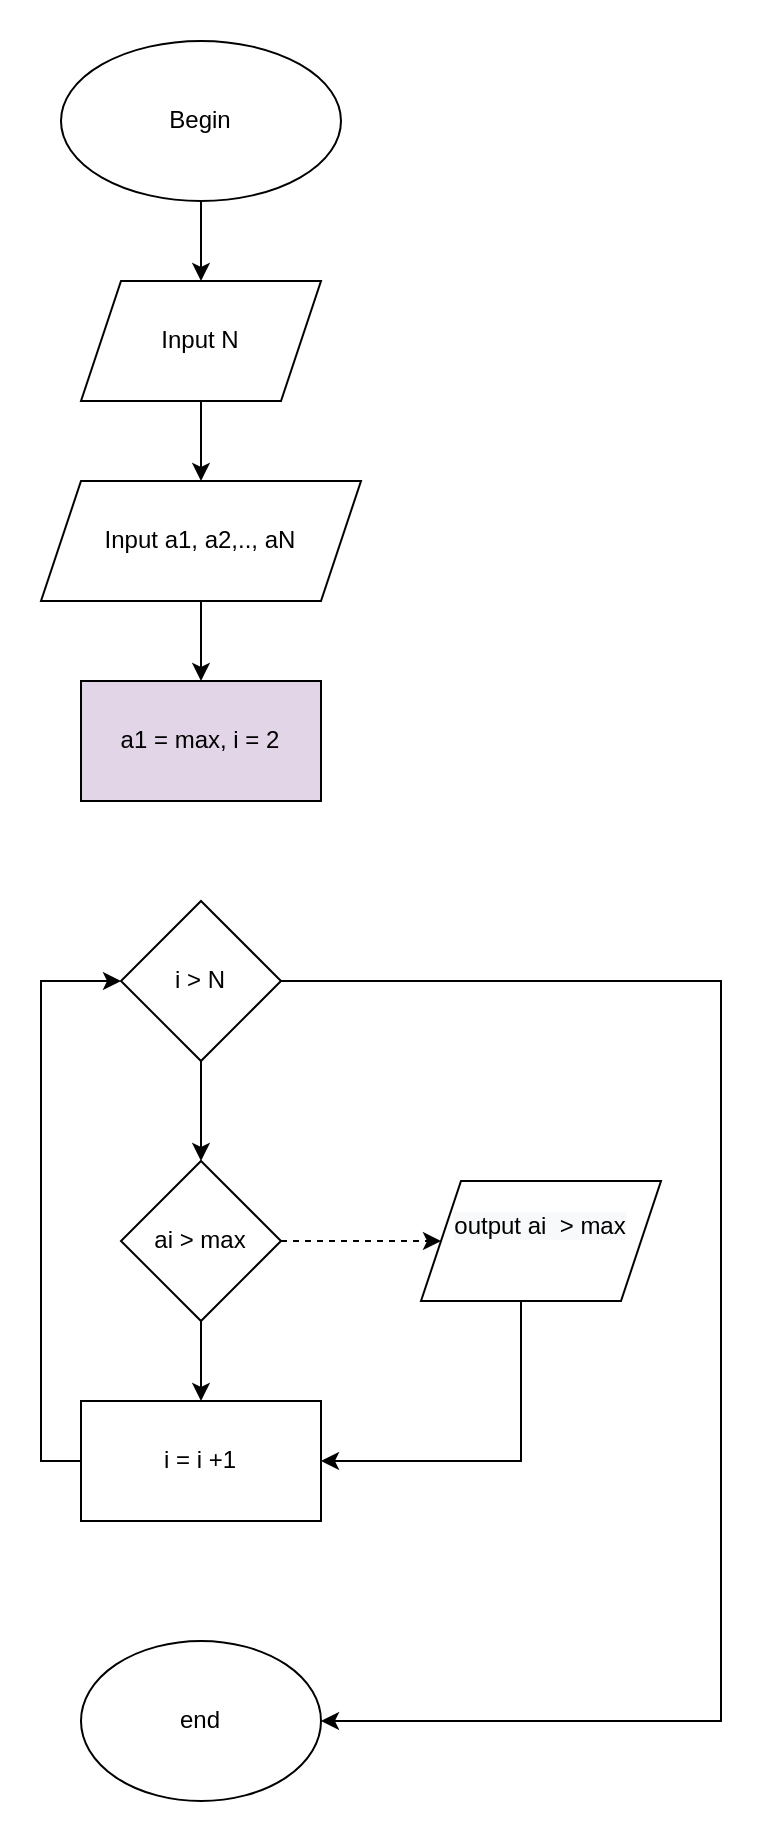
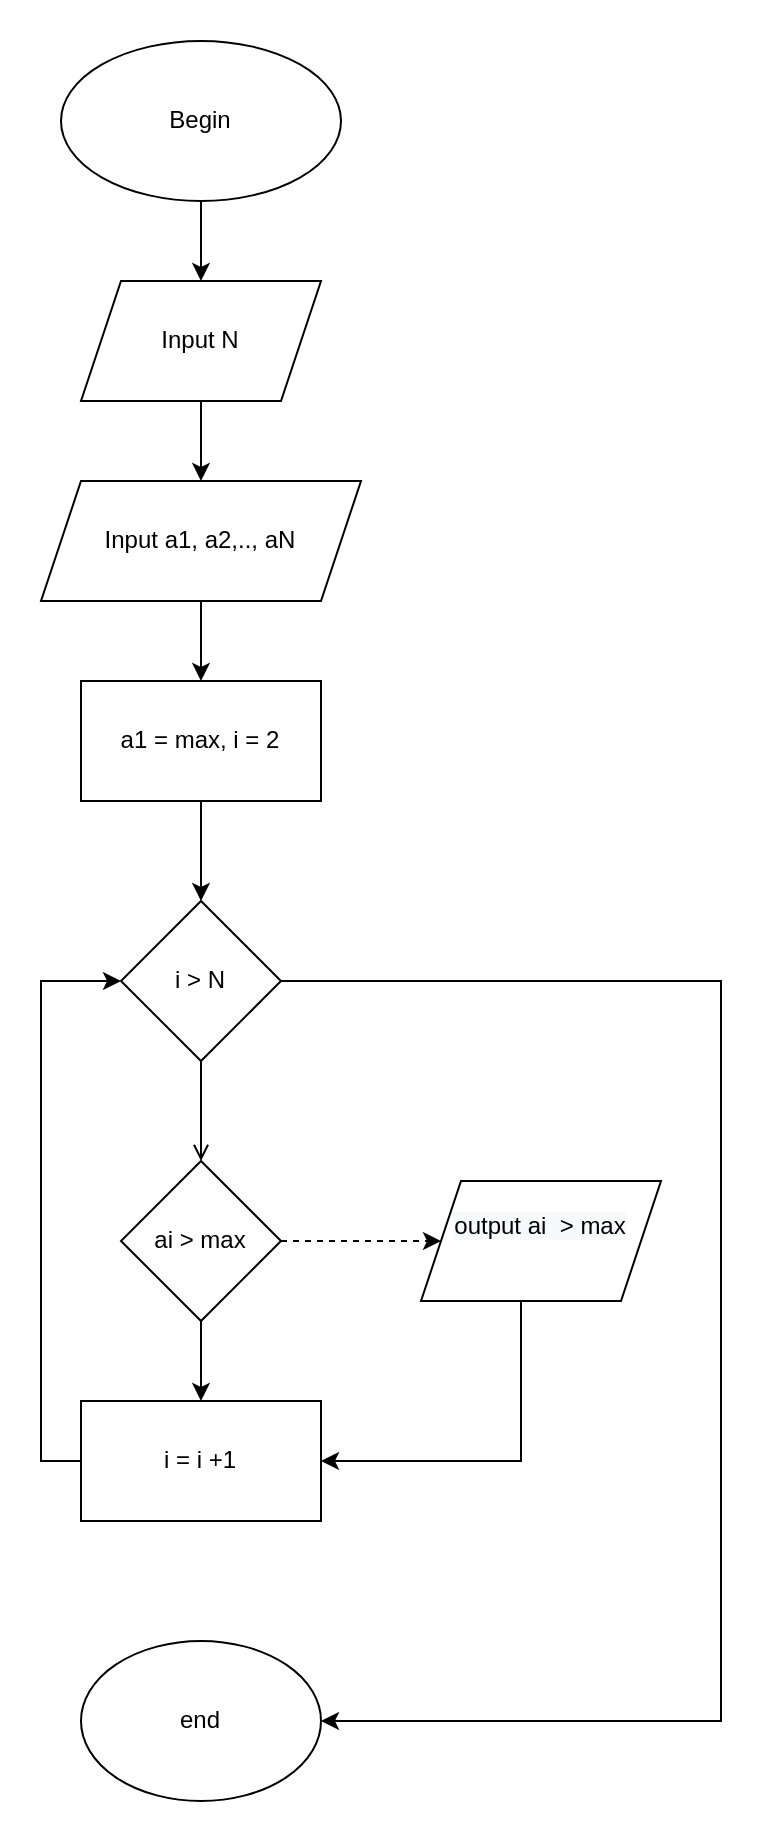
(201, 741) -> (201, 741)
none -> (201, 844)
(201, 1146) -> (201, 1148)
